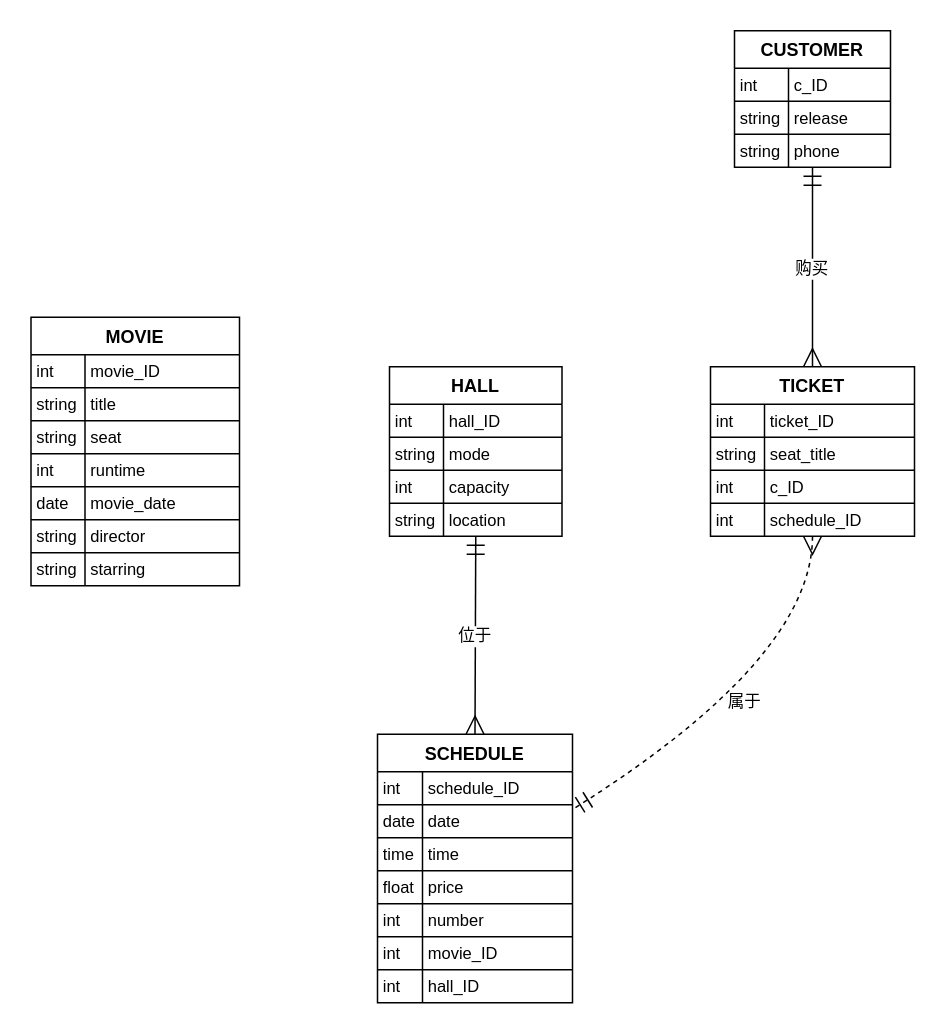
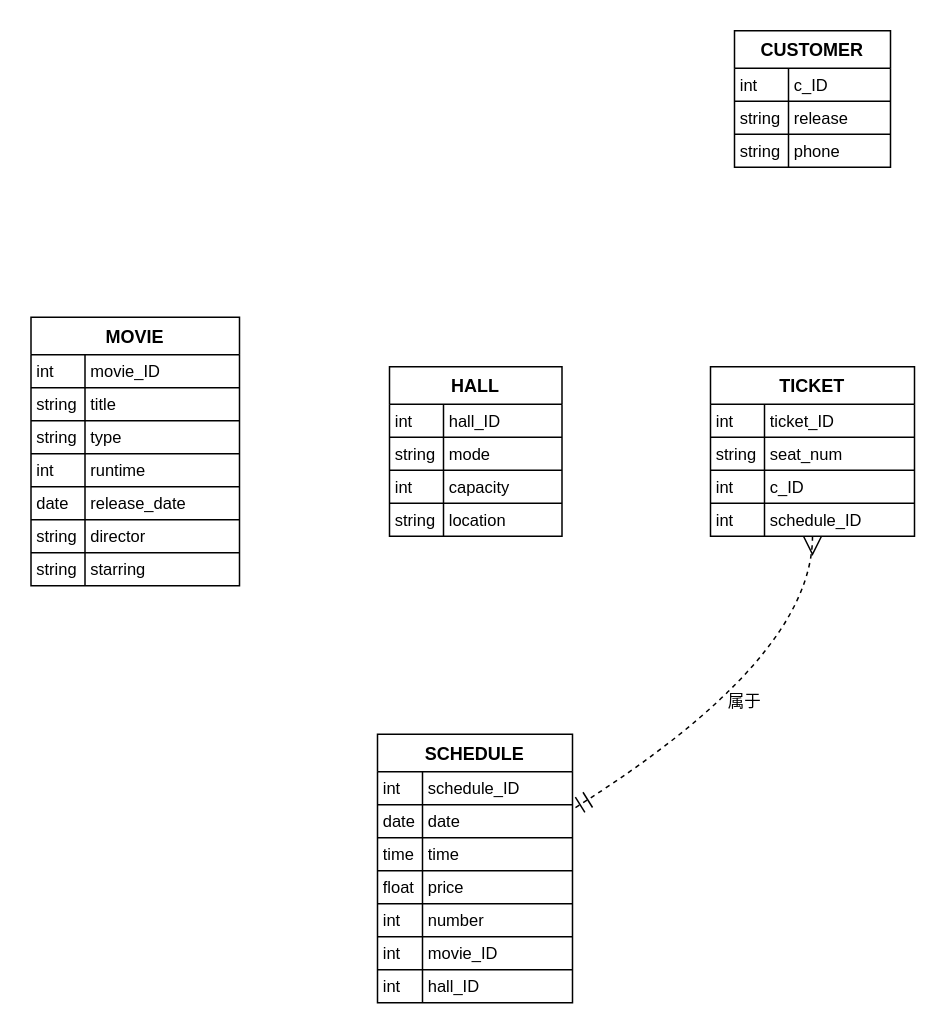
(812, 270) -> none
(108, 438) -> (108, 438)
(811, 454) -> (806, 454)
(134, 504) -> (143, 504)
(475, 639) -> none
